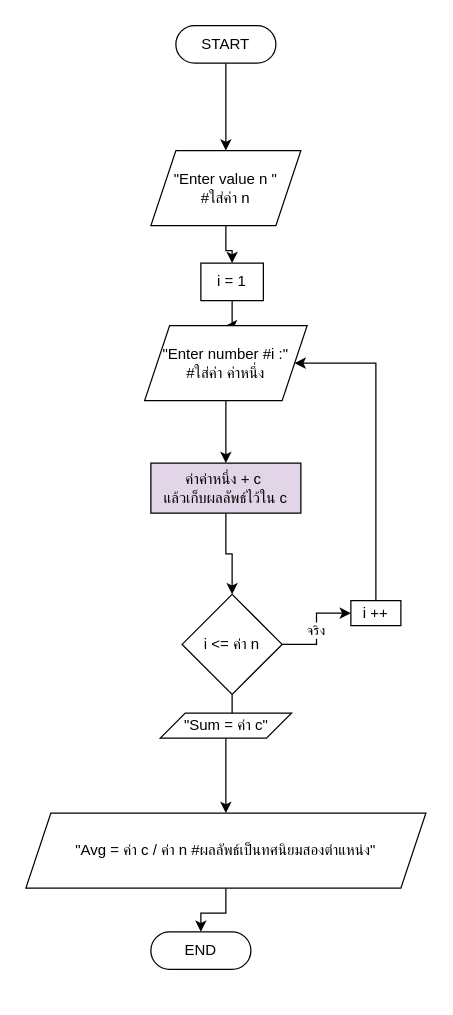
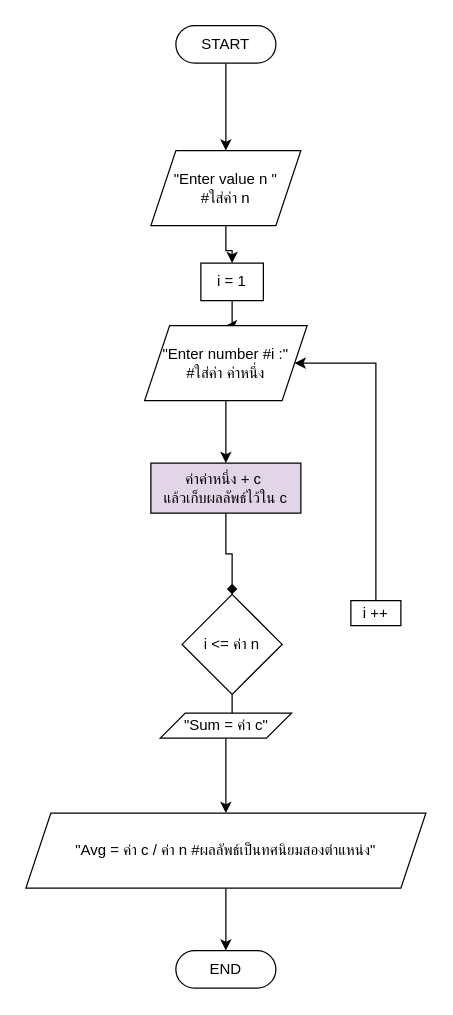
(232, 584) -> (232, 583)
(316, 633) -> none
(201, 951) -> (226, 969)
